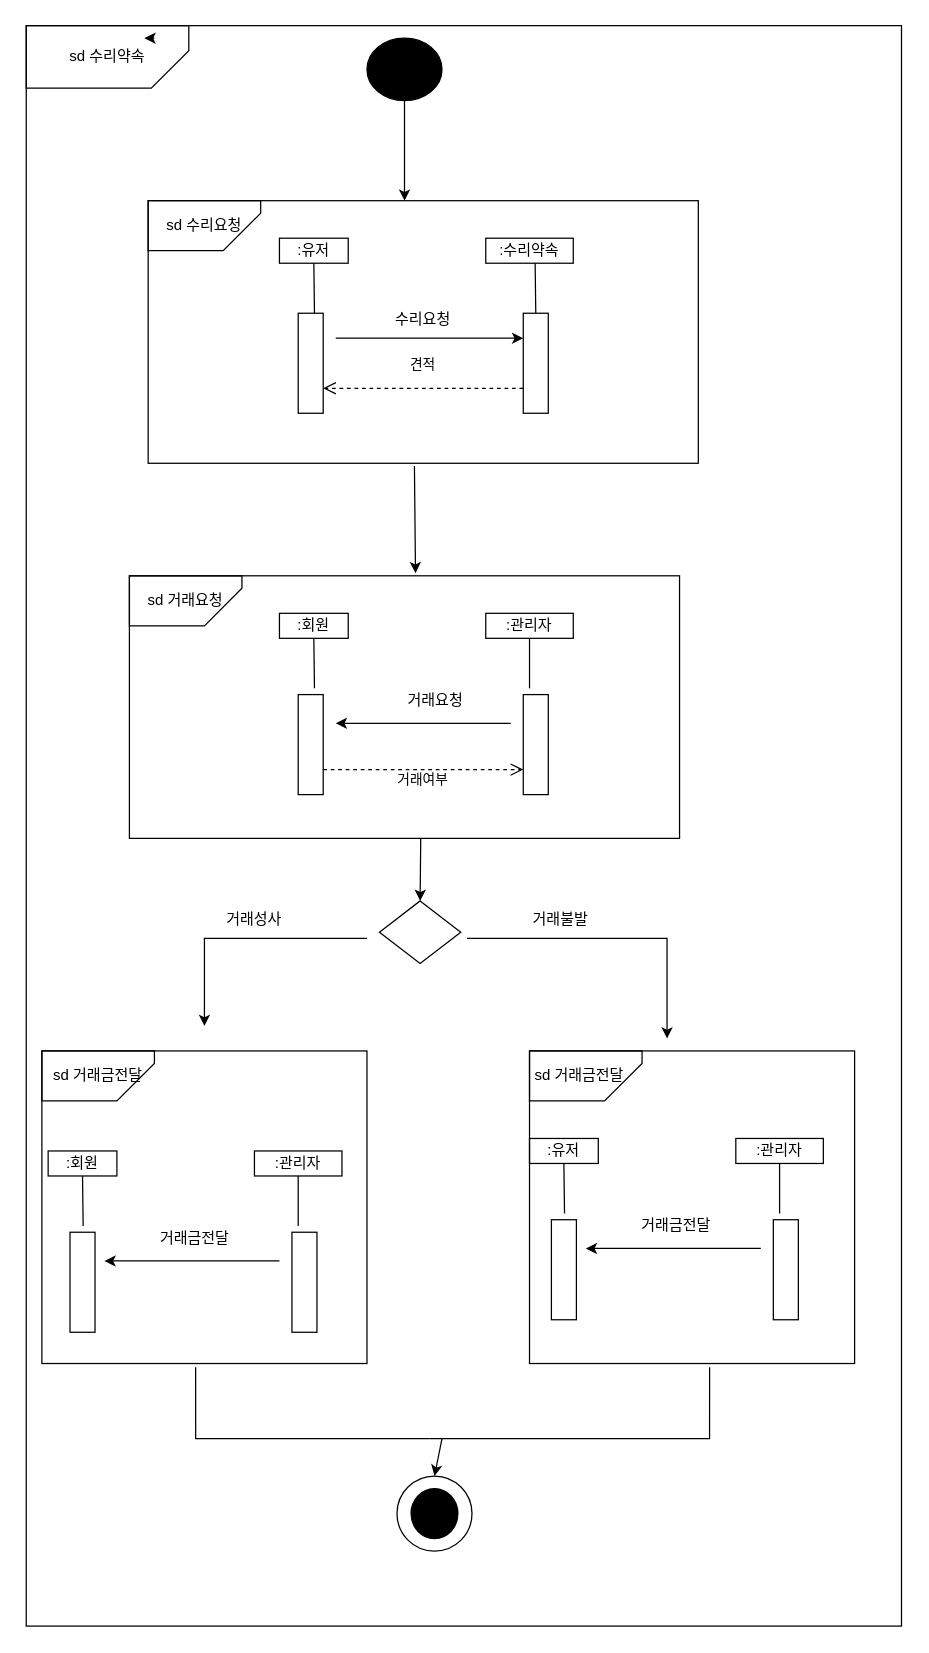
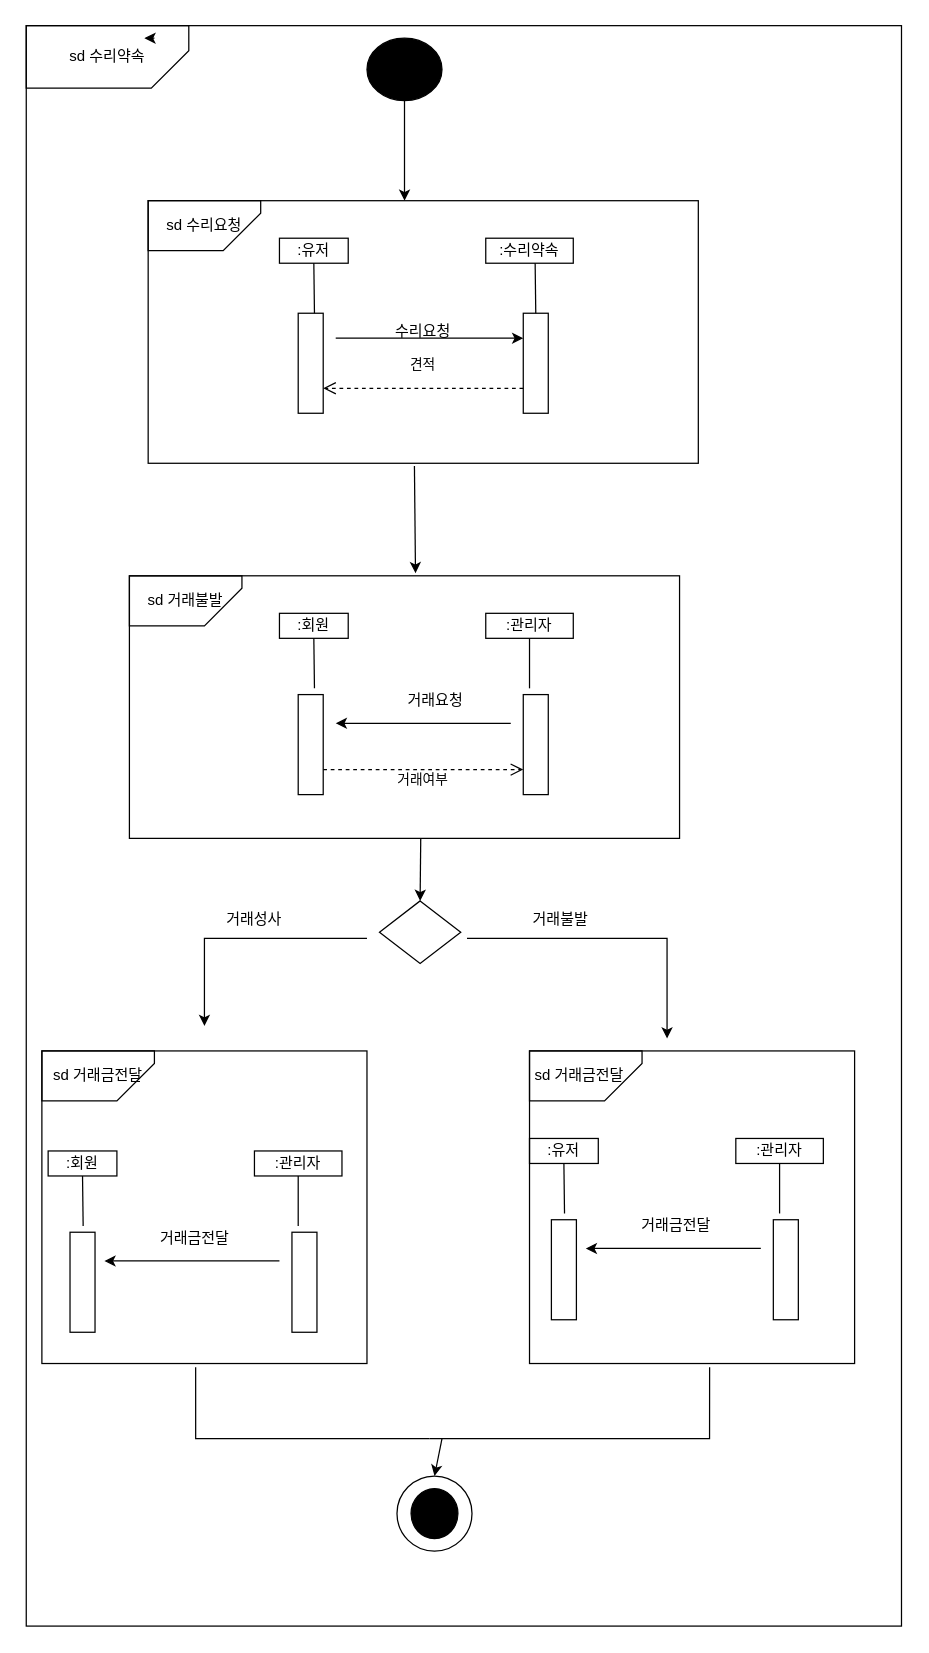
(423, 319) -> (423, 332)
(186, 601) -> (186, 601)
